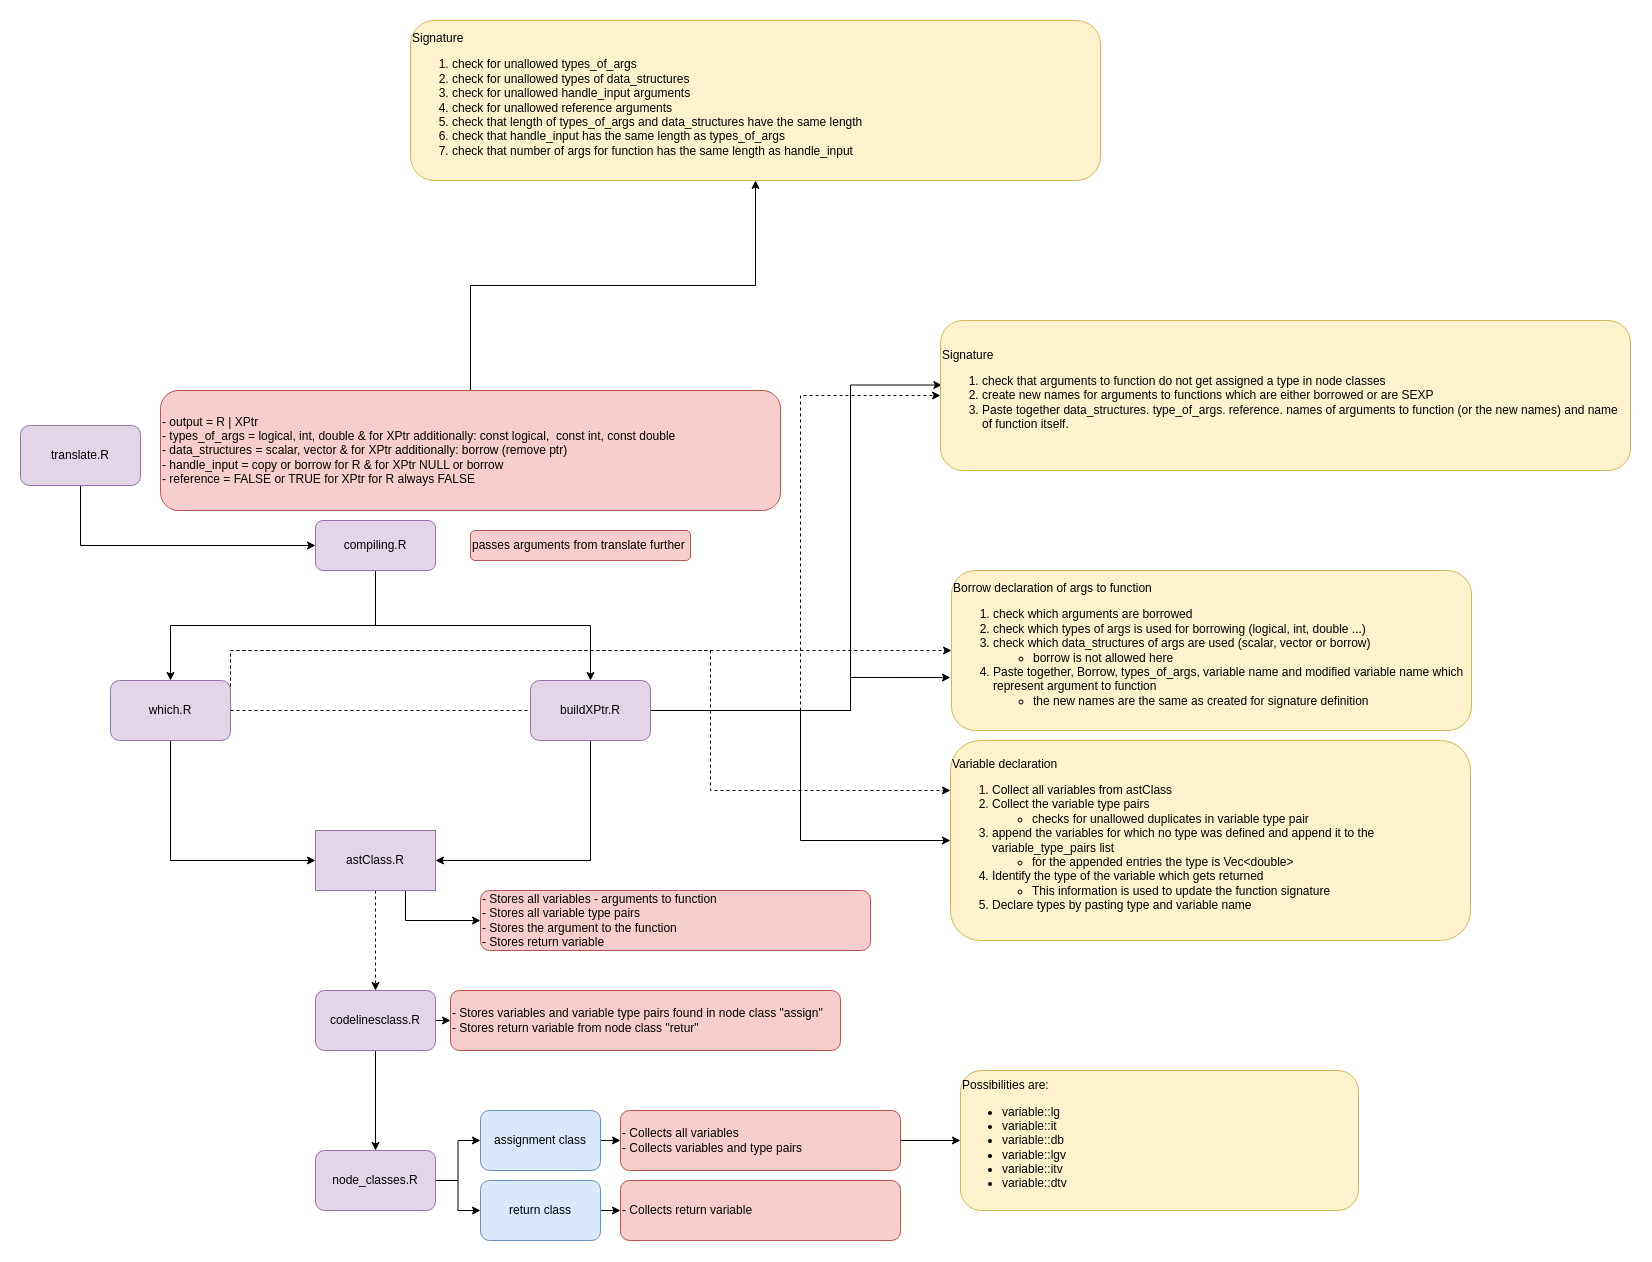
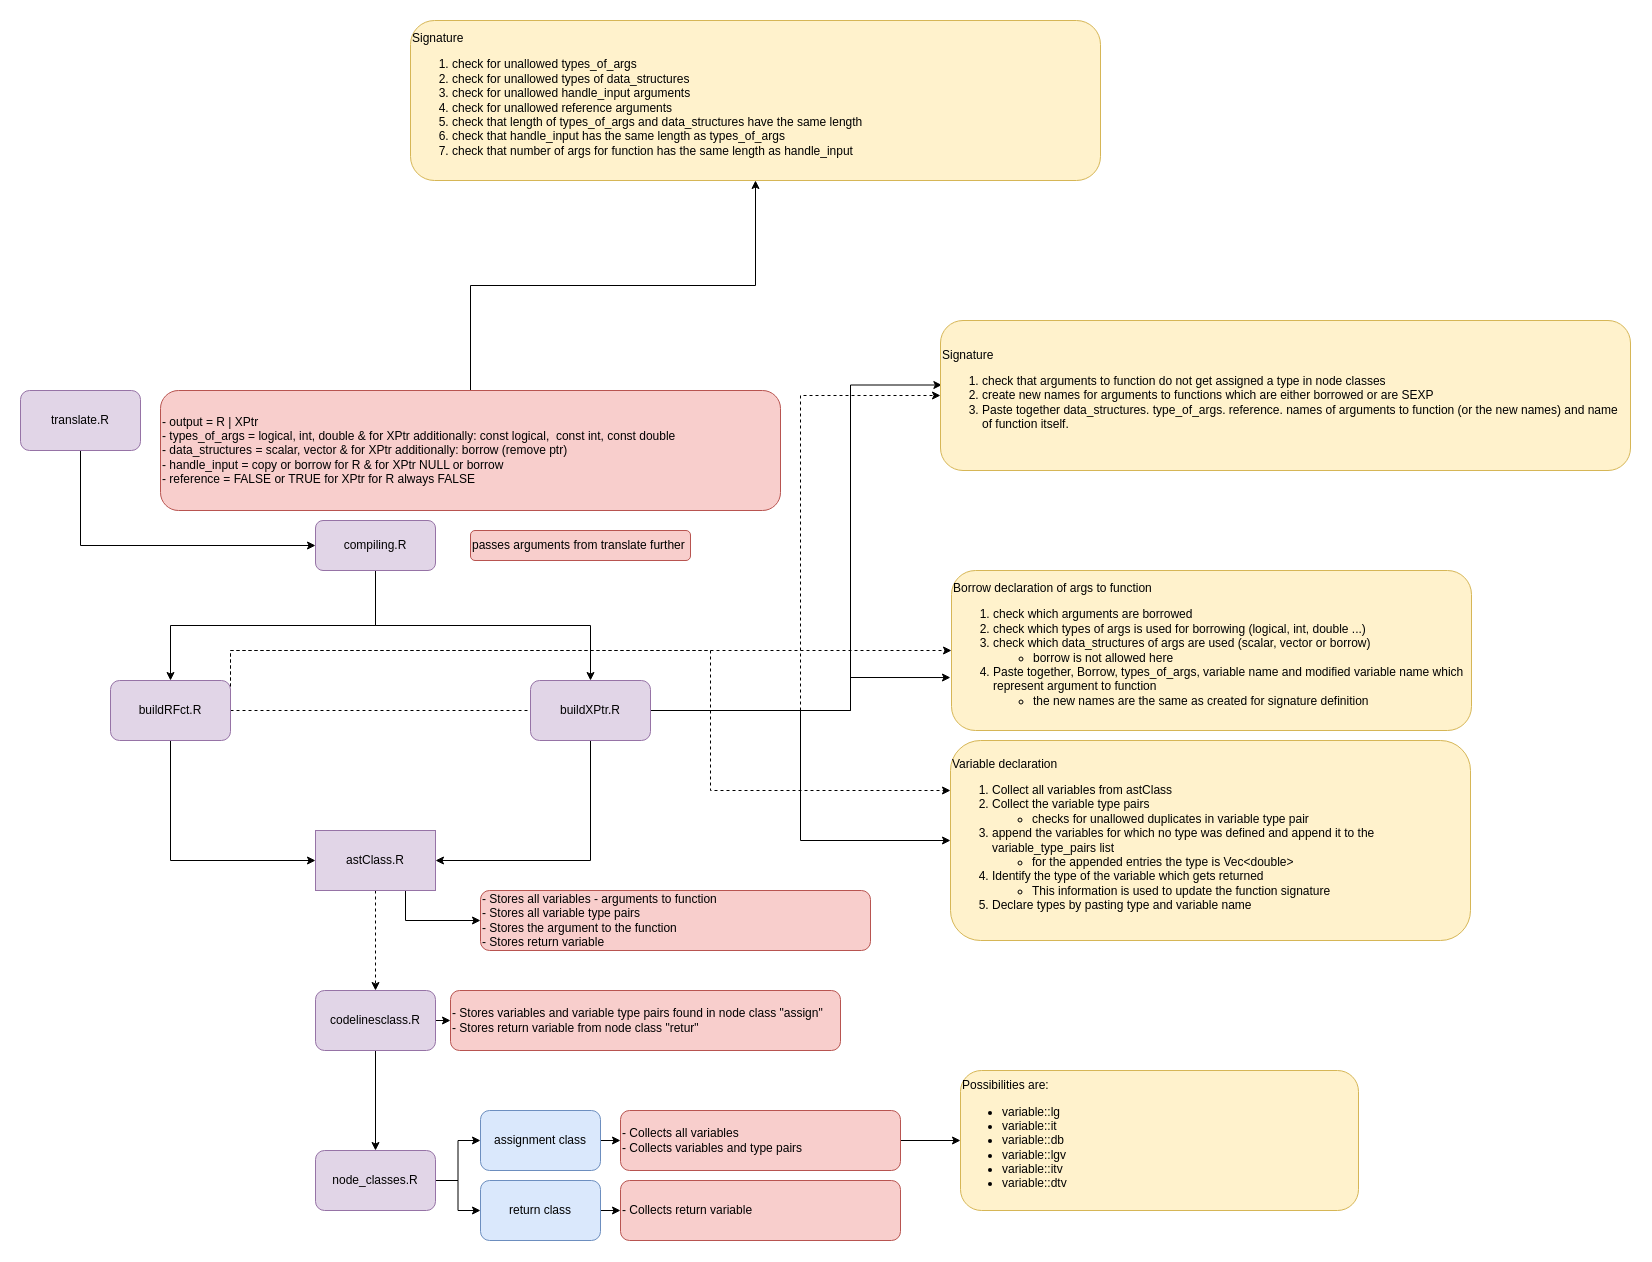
(81, 456) -> (81, 421)
(171, 711) -> (171, 711)
